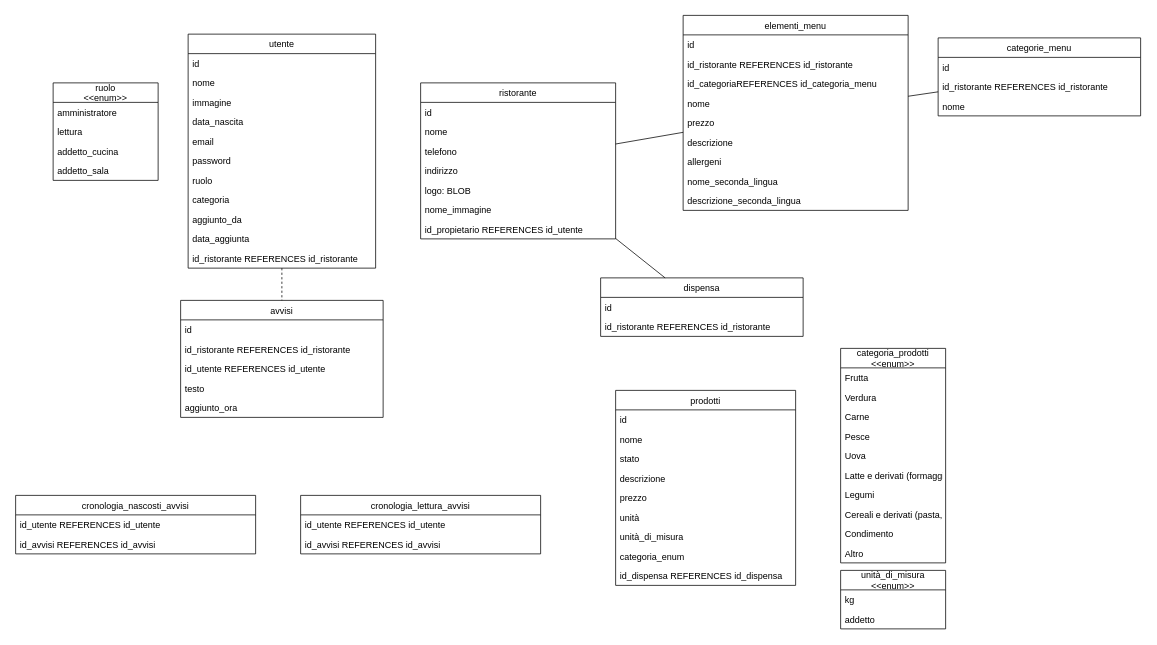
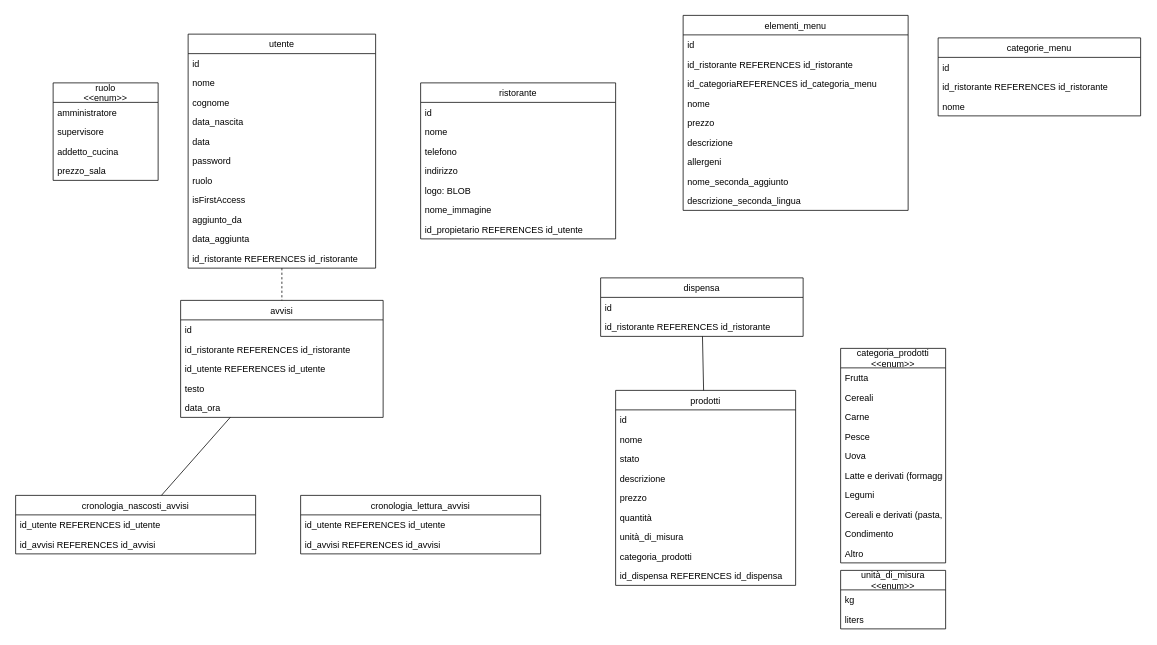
(923, 94) -> none
(210, 103) -> (210, 103)
(73, 132) -> (84, 132)
(649, 138) -> none
(202, 142) -> (202, 142)
(86, 171) -> (84, 171)
(733, 182) -> (739, 182)
(214, 200) -> (222, 200)
(639, 257) -> none
none -> (703, 362)
(862, 398) -> (860, 398)
(214, 408) -> (205, 408)
none -> (196, 456)
(631, 518) -> (638, 518)
(654, 557) -> (663, 557)
(862, 620) -> (857, 620)
